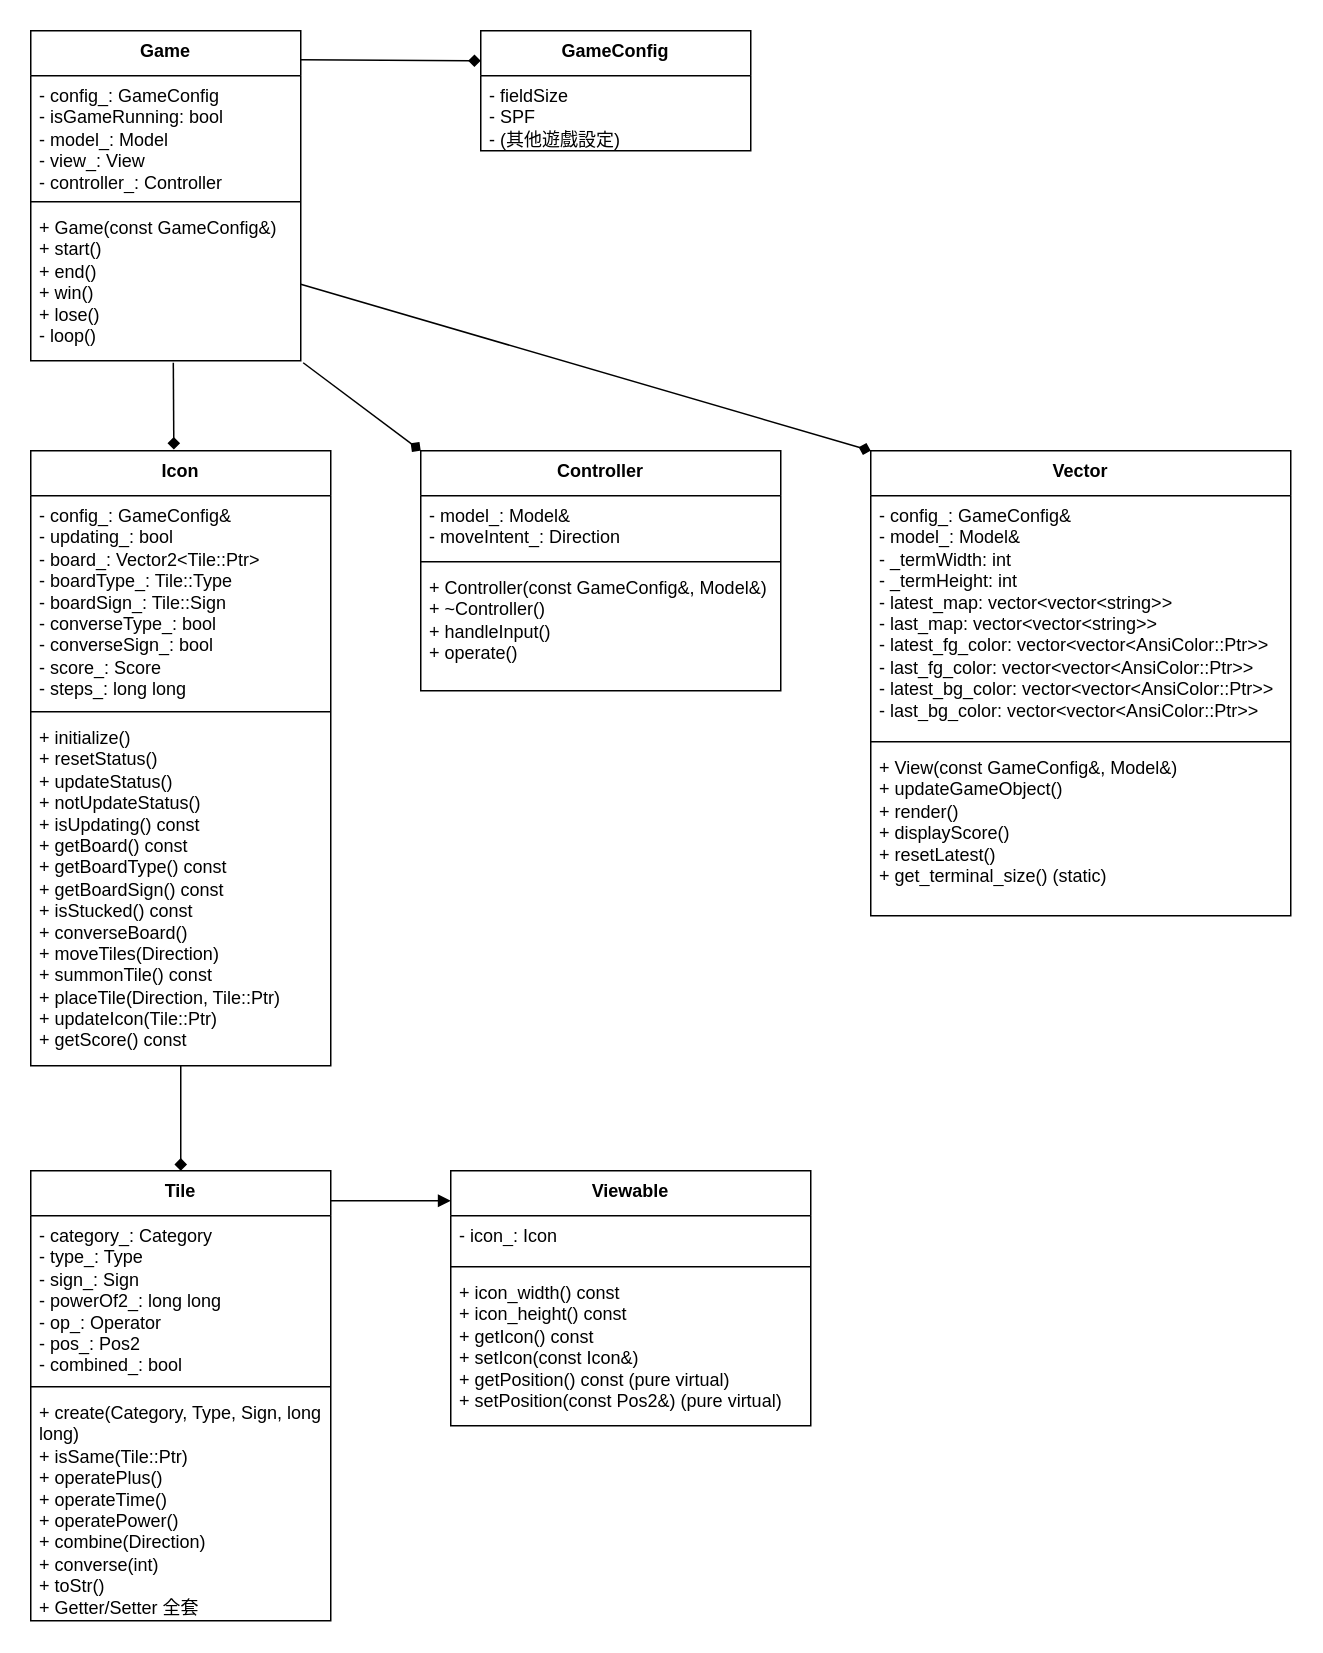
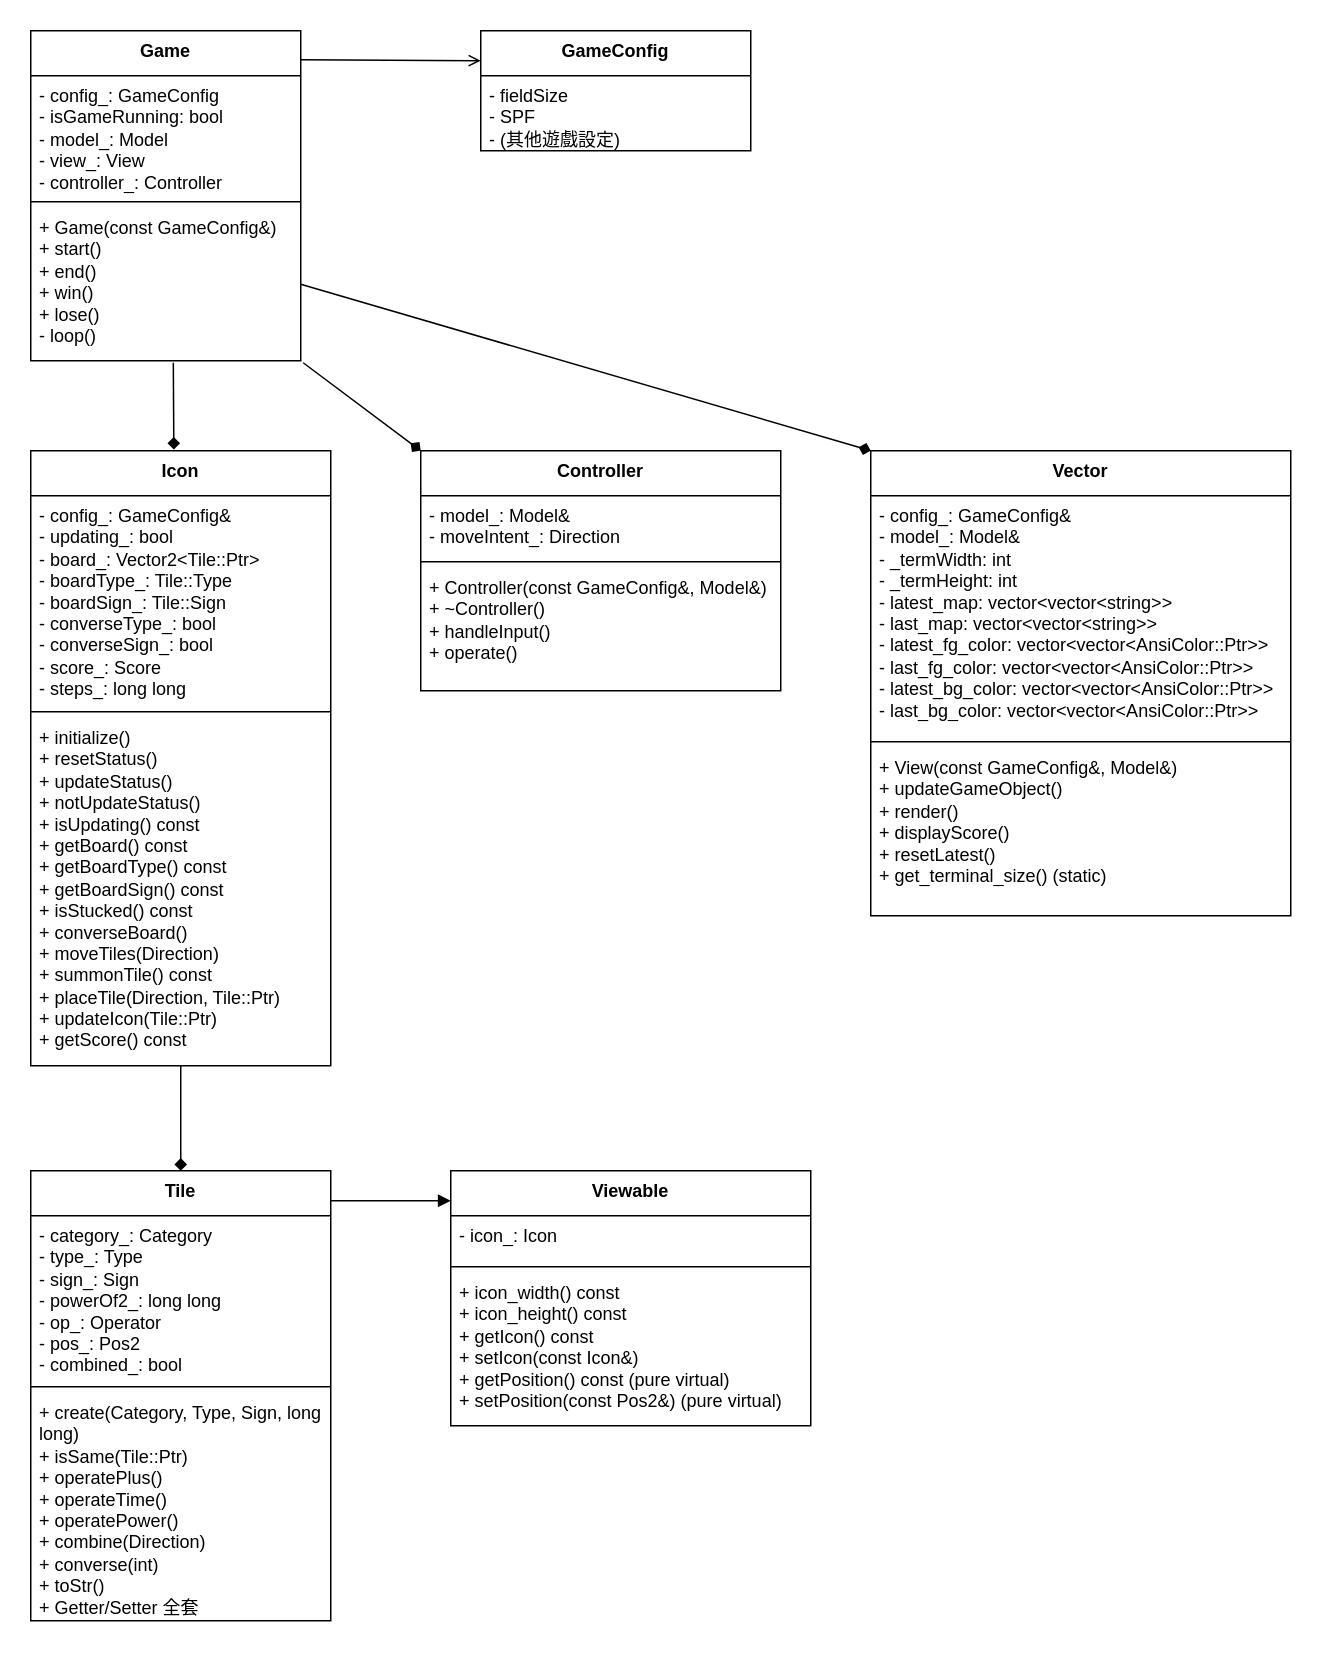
(468, 61) -> (472, 61)
